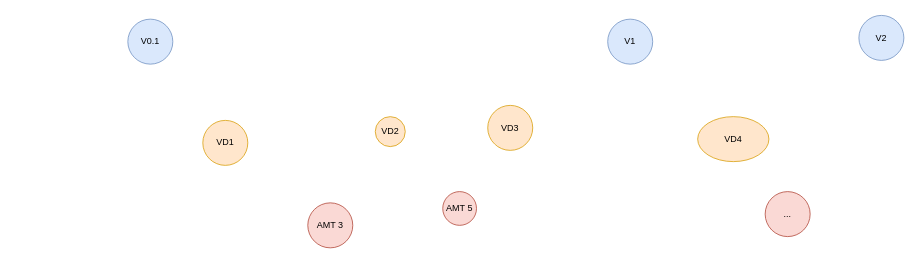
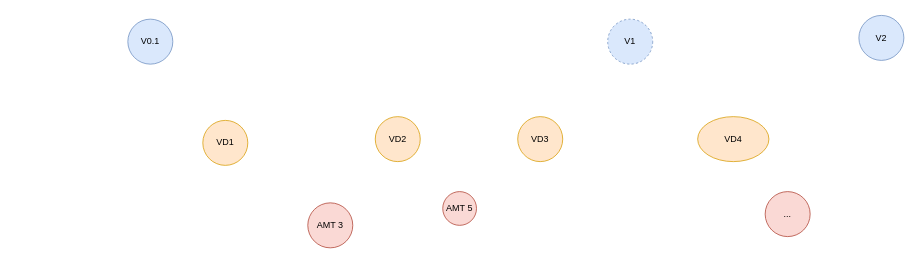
(630, 42) -> (630, 42)
(653, 42) -> none
(510, 128) -> (540, 139)
(390, 132) -> (398, 139)
